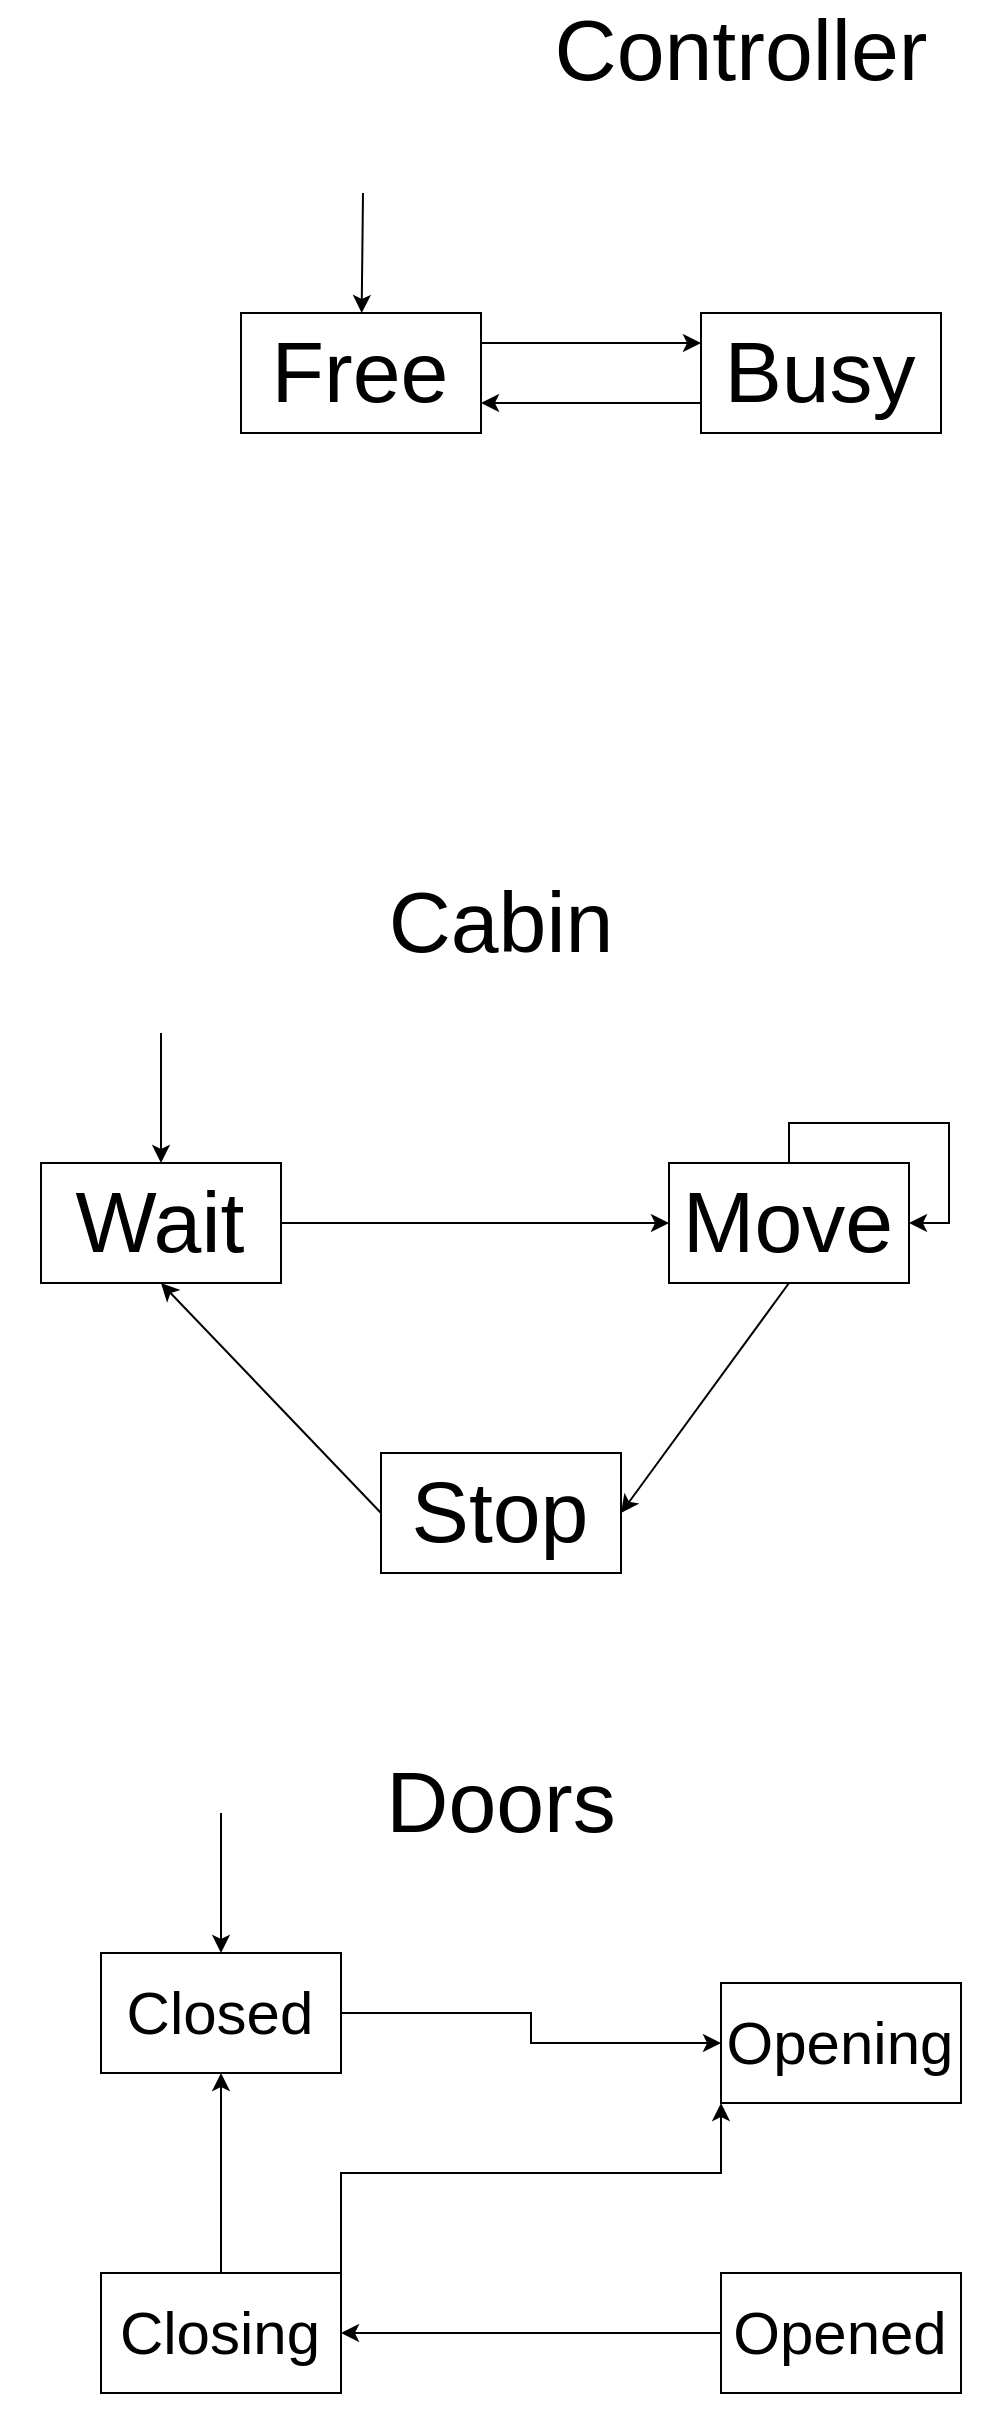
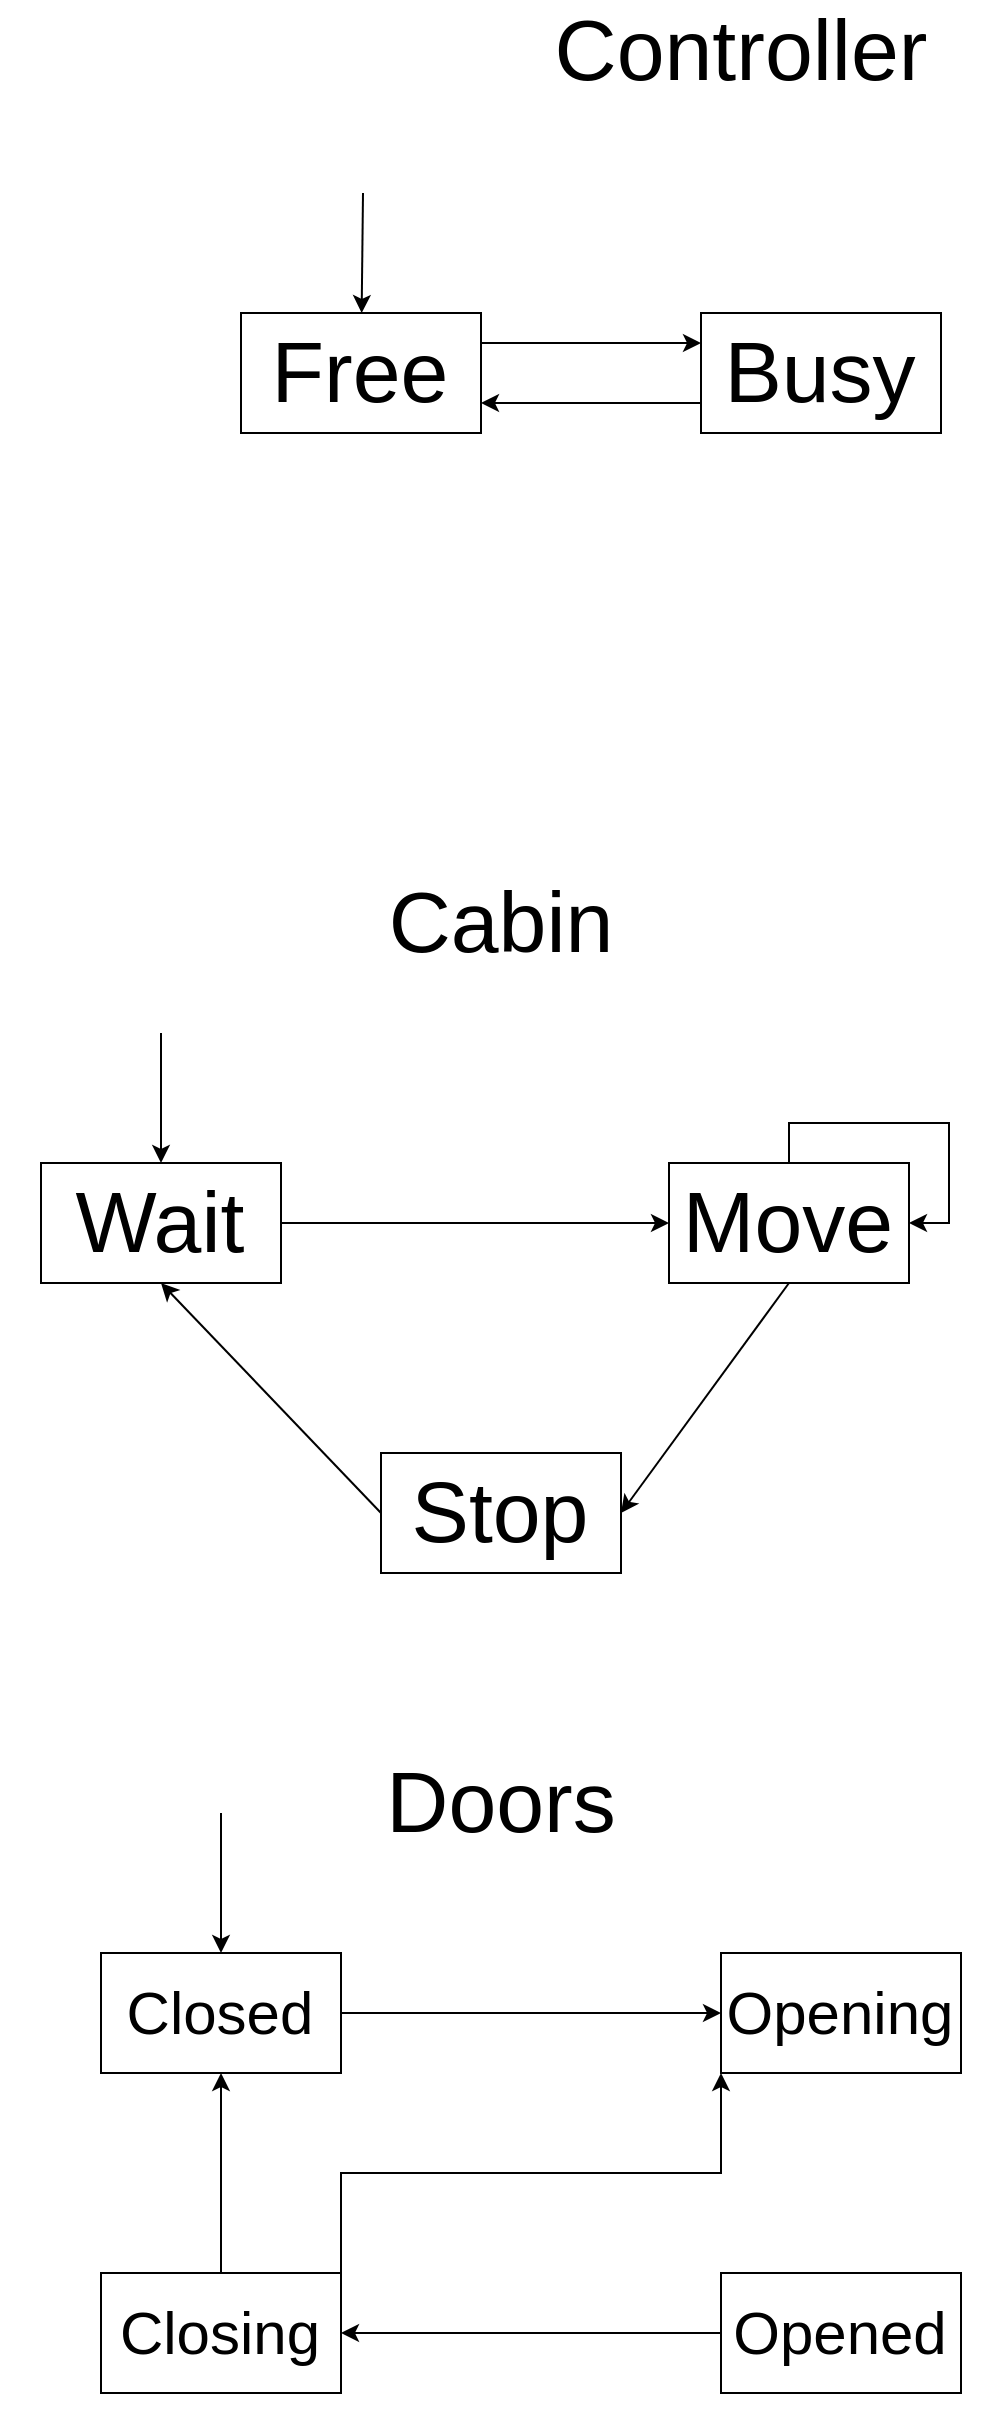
(841, 2043) -> (841, 2013)
